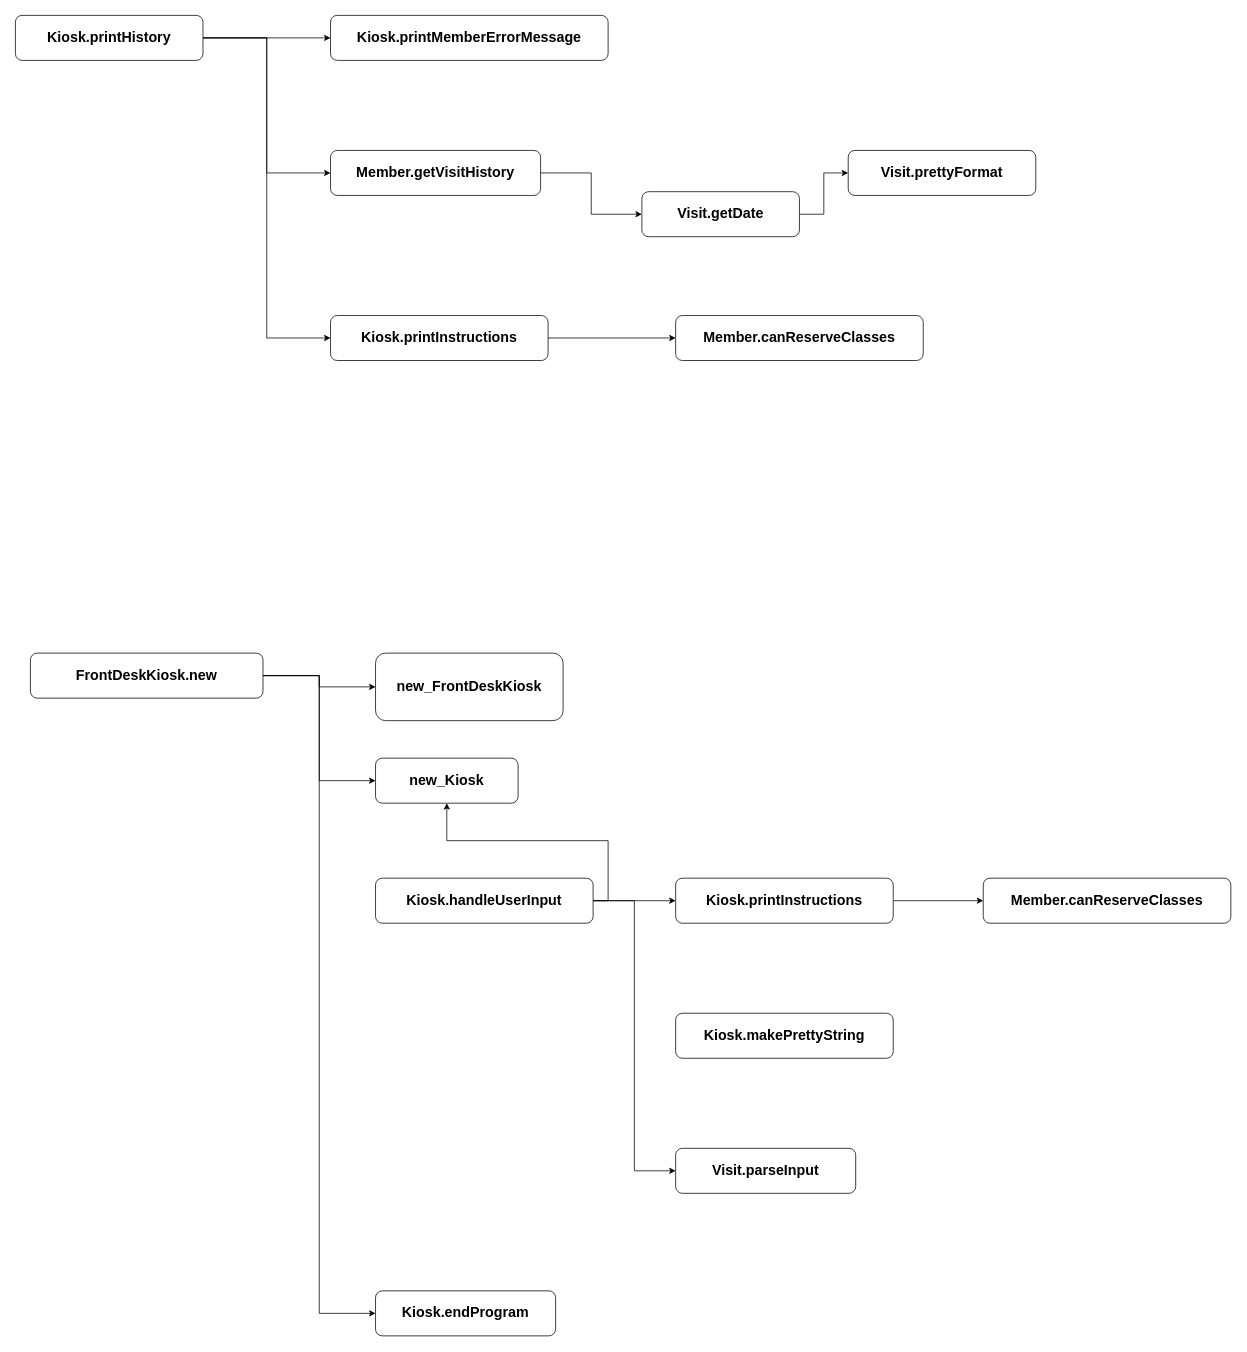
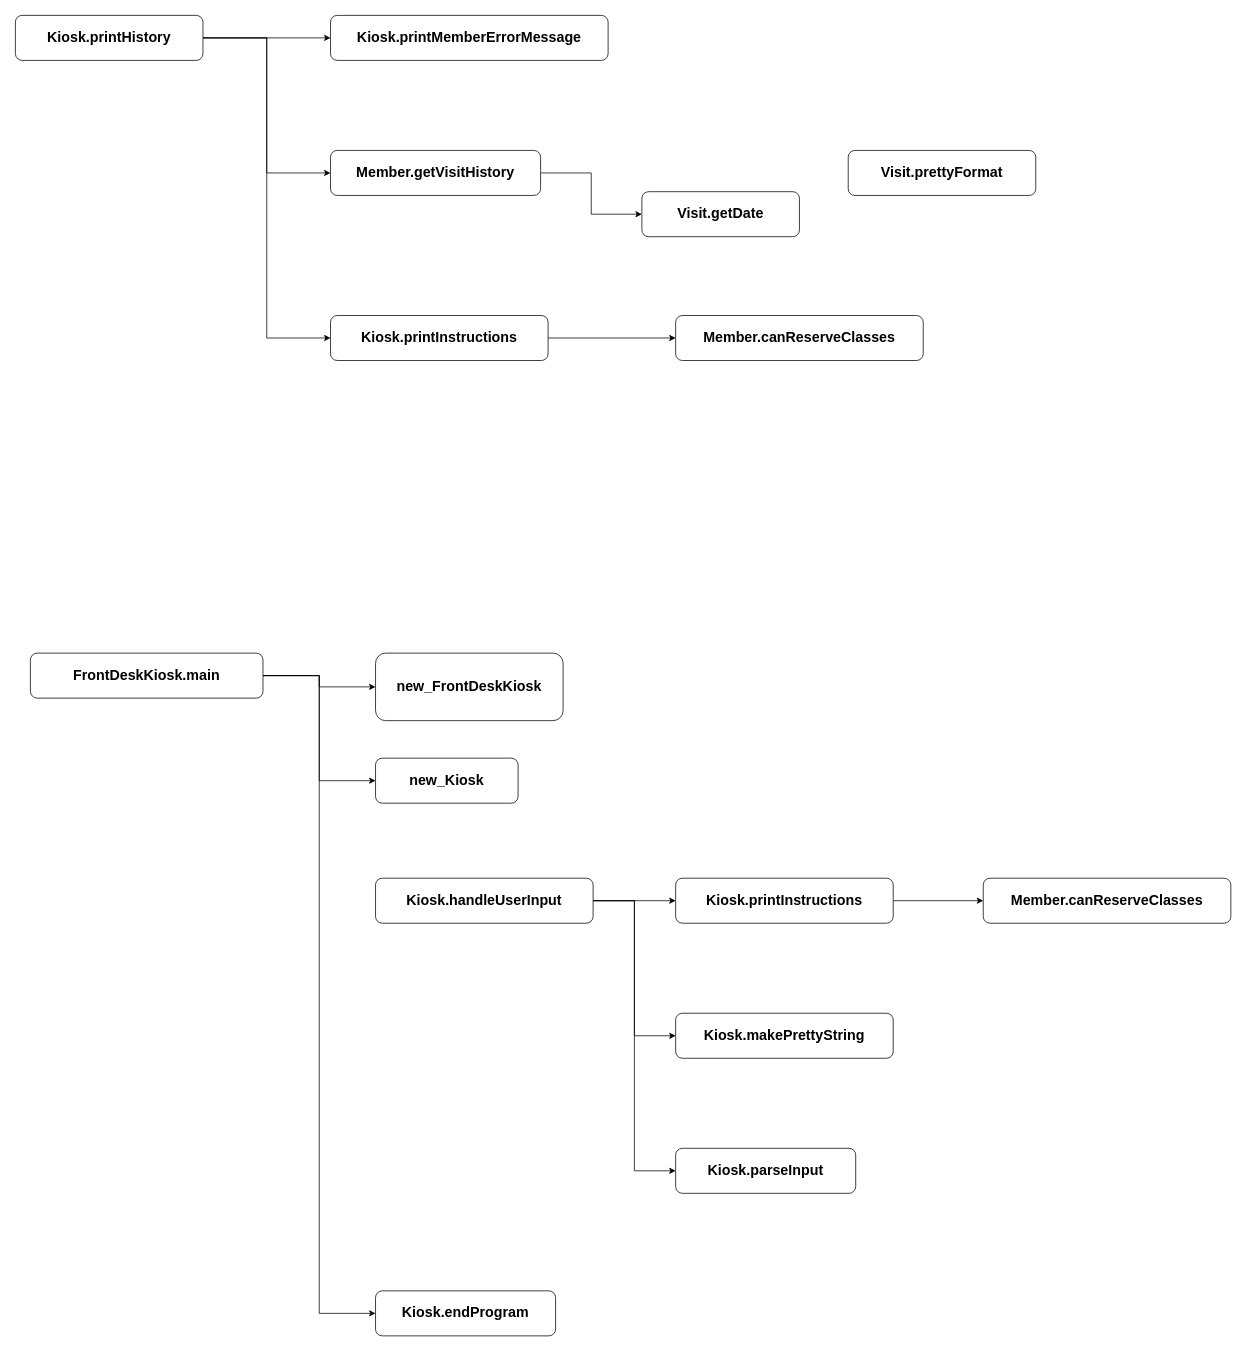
(824, 205) -> none
(147, 675) -> (147, 675)
(513, 840) -> (653, 1035)
(765, 1170) -> (765, 1170)
